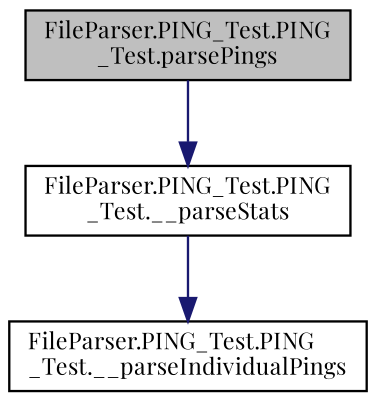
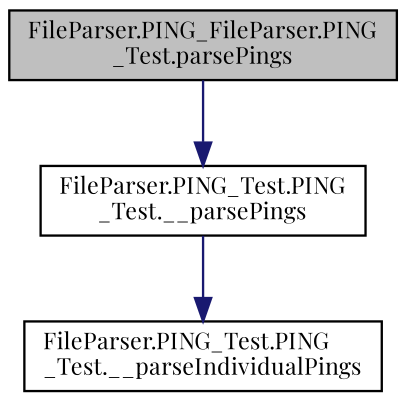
(188, 45) -> (203, 45)
(188, 201) -> (203, 201)
